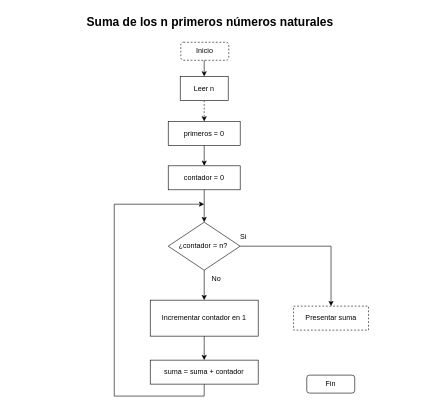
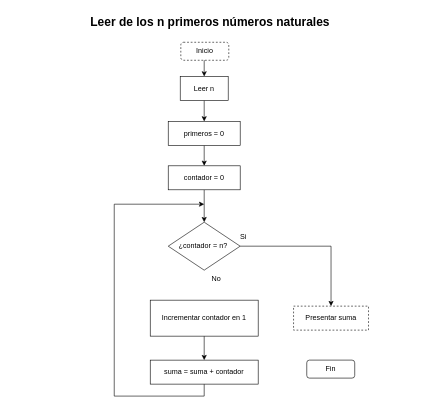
(210, 21) -> (210, 21)
(204, 108) -> (204, 108)
(204, 294) -> none
(331, 384) -> (331, 369)
